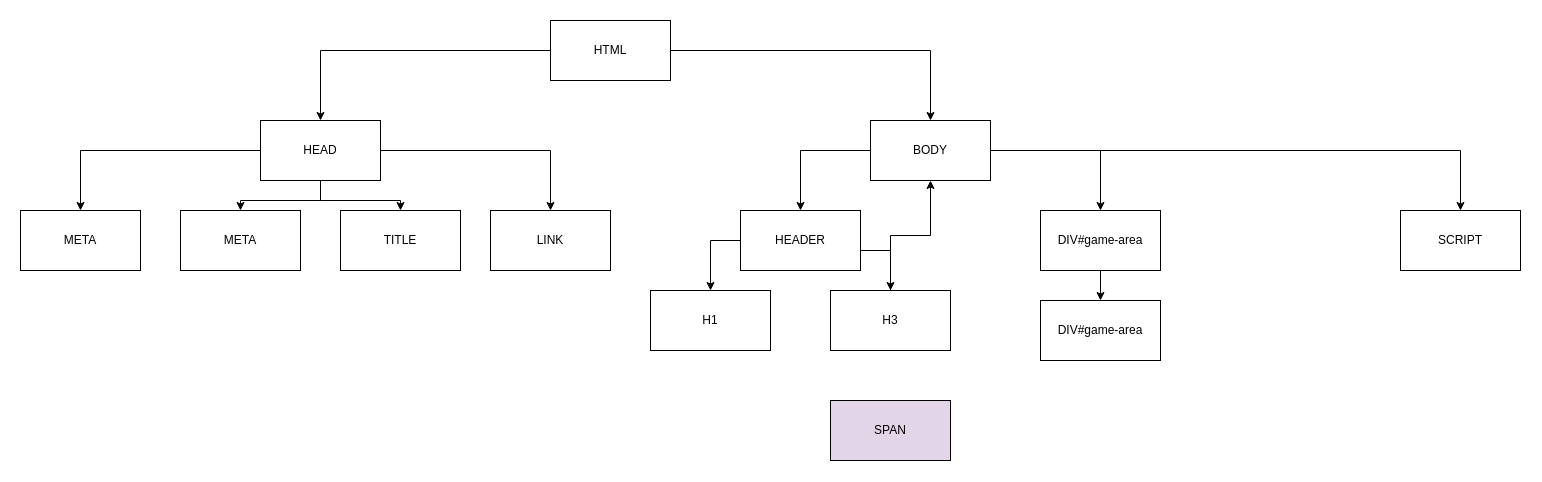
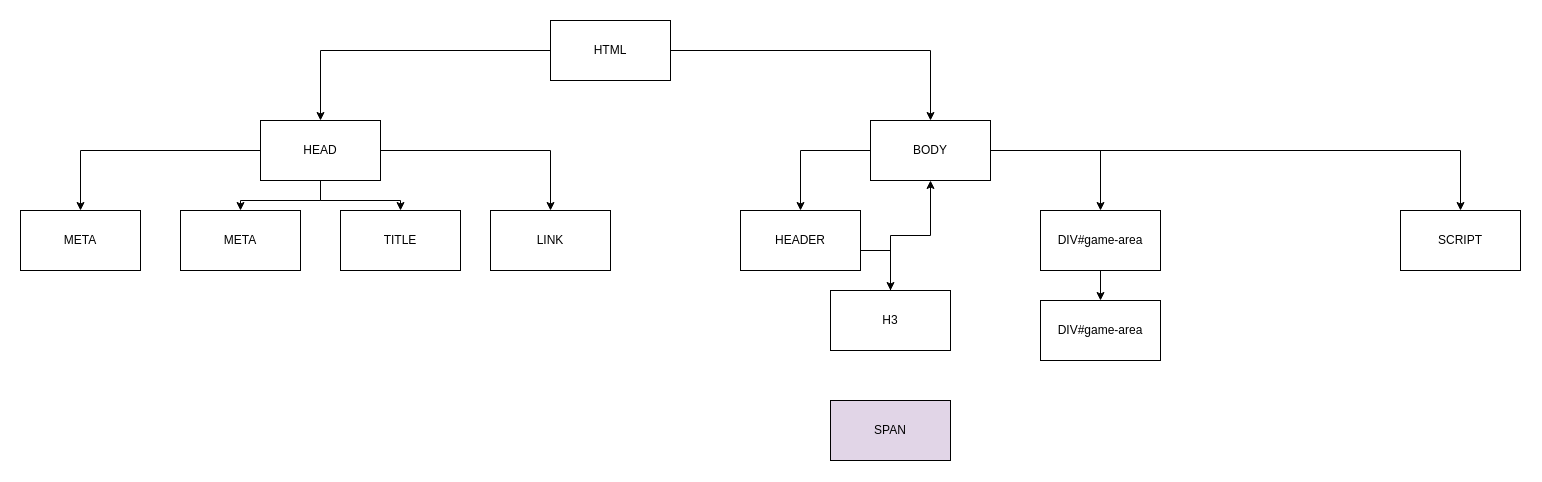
(711, 247) -> none
(711, 321) -> none
